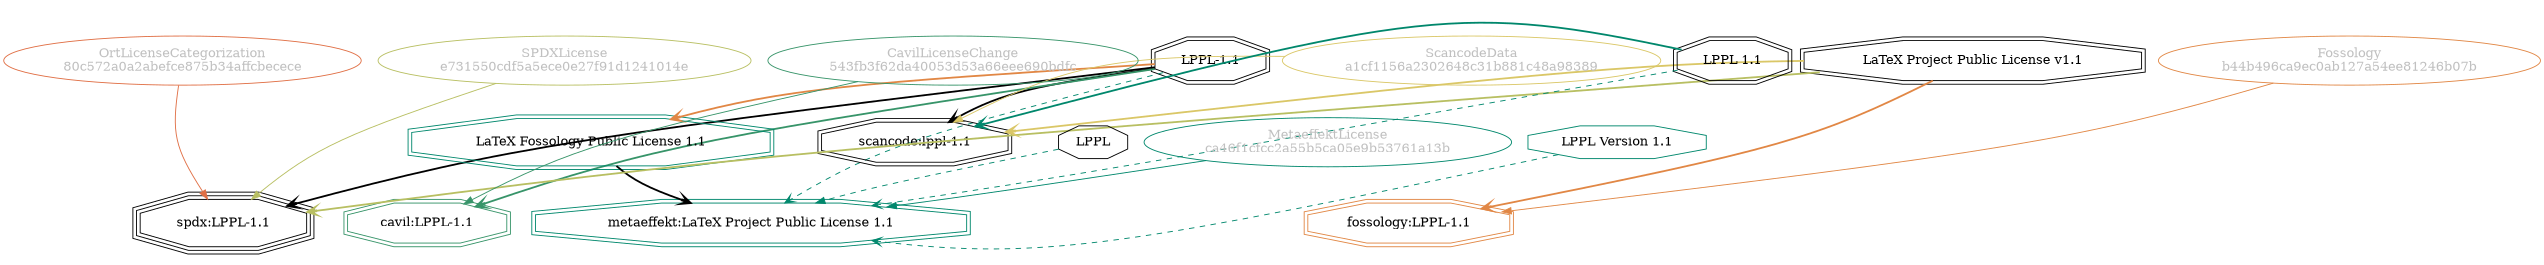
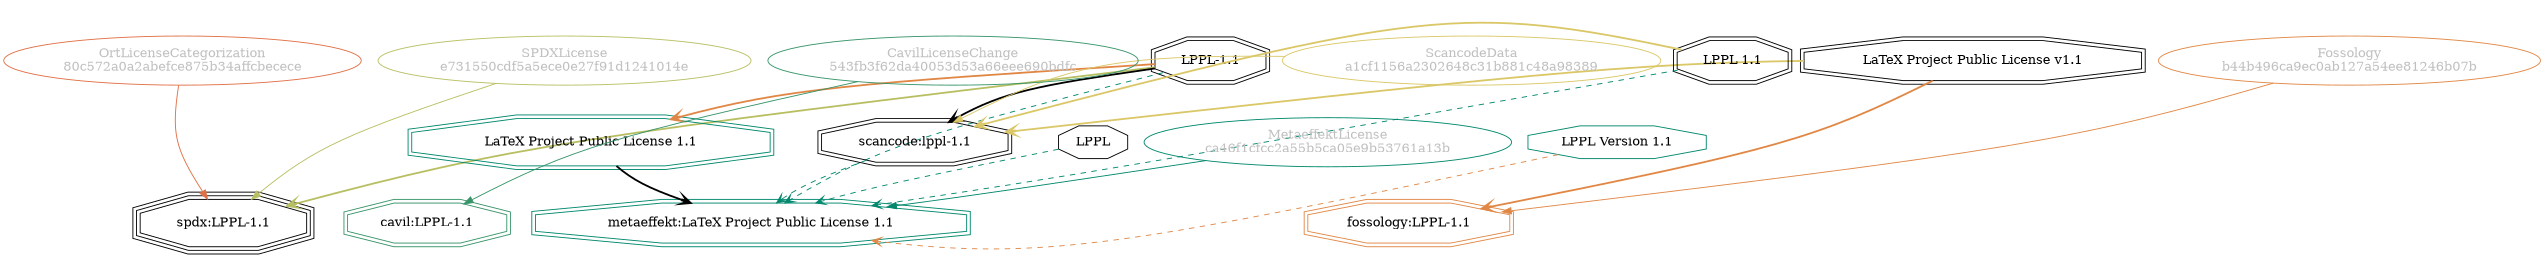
(1330, 40) -> (1330, 40)
(723, 121) -> (723, 121)
(816, 122) -> none
(1067, 131) -> none
(591, 142) -> (591, 142)
(941, 173) -> (941, 173)
none -> (824, 177)
(1222, 223) -> (1222, 223)
